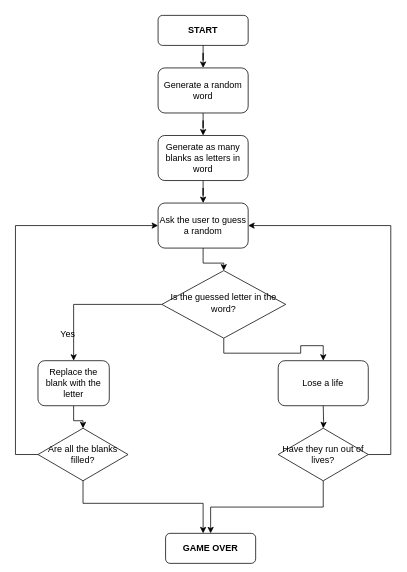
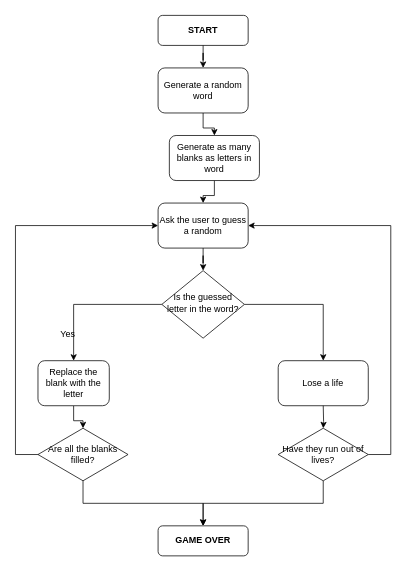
(203, 158) -> (214, 158)
(224, 304) -> (203, 304)
(210, 548) -> (203, 540)
